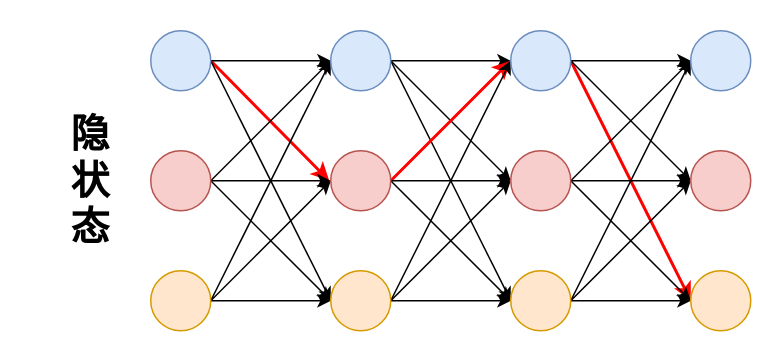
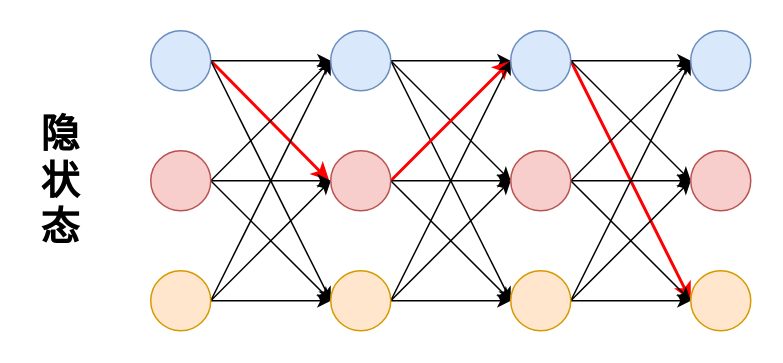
(91, 181) -> (61, 181)
